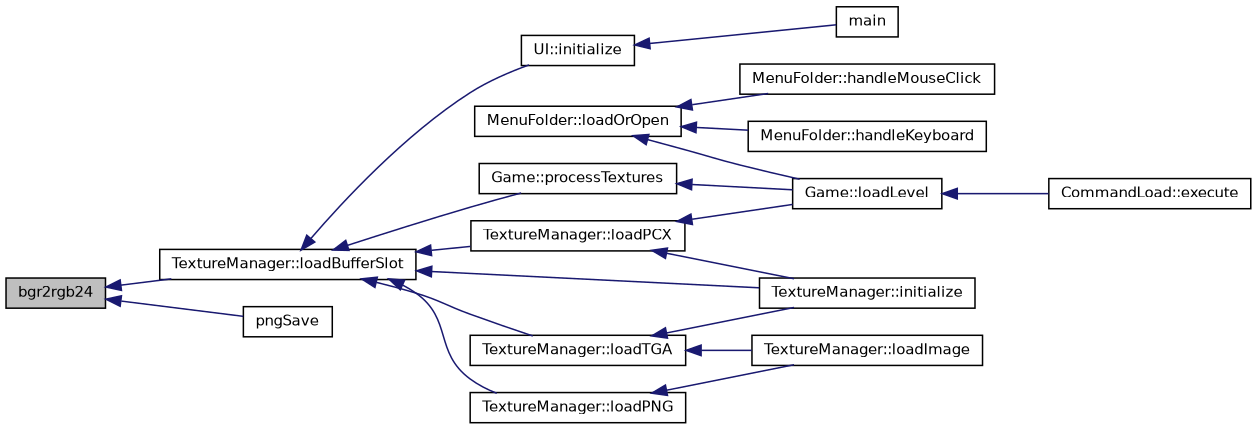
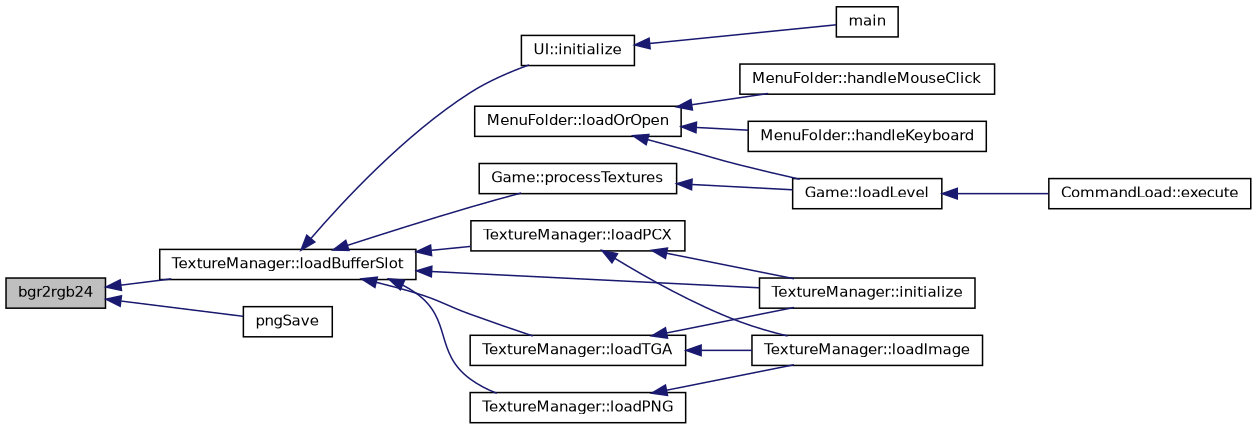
(742, 212) -> (698, 304)
